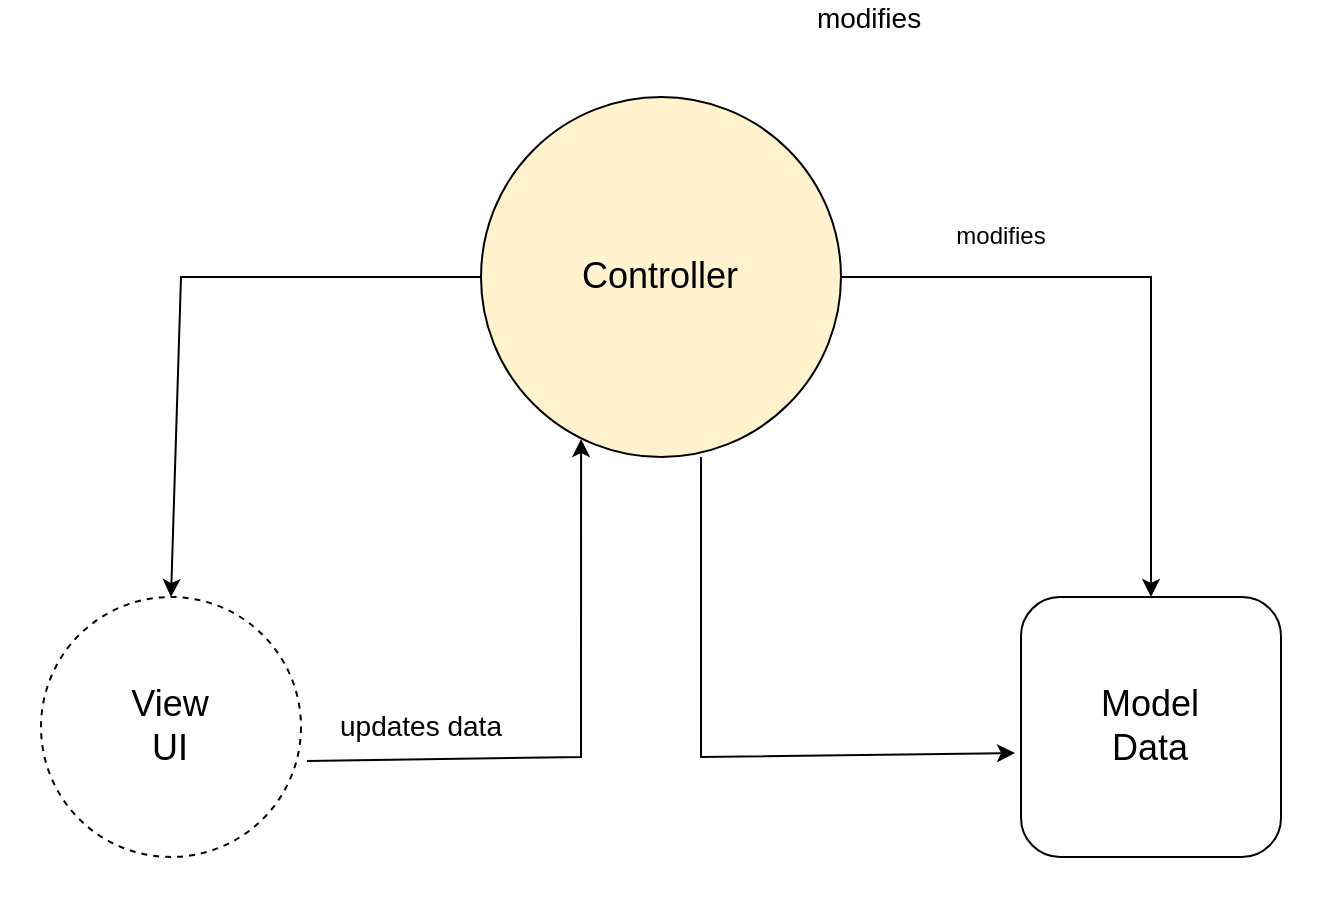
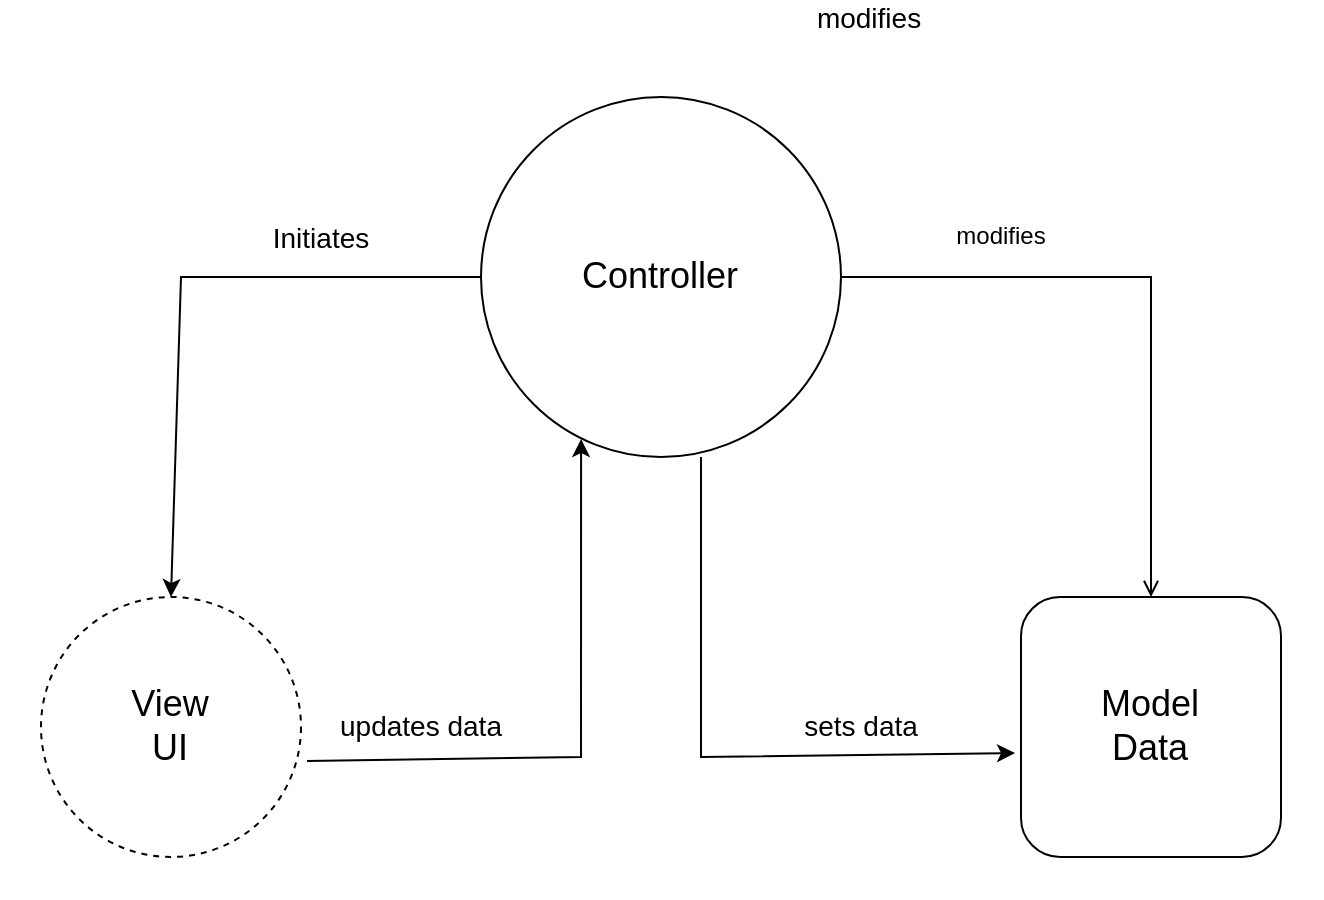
none -> (321, 237)
(661, 277) -> (661, 277)
(1151, 582) -> (1151, 585)
none -> (861, 727)
